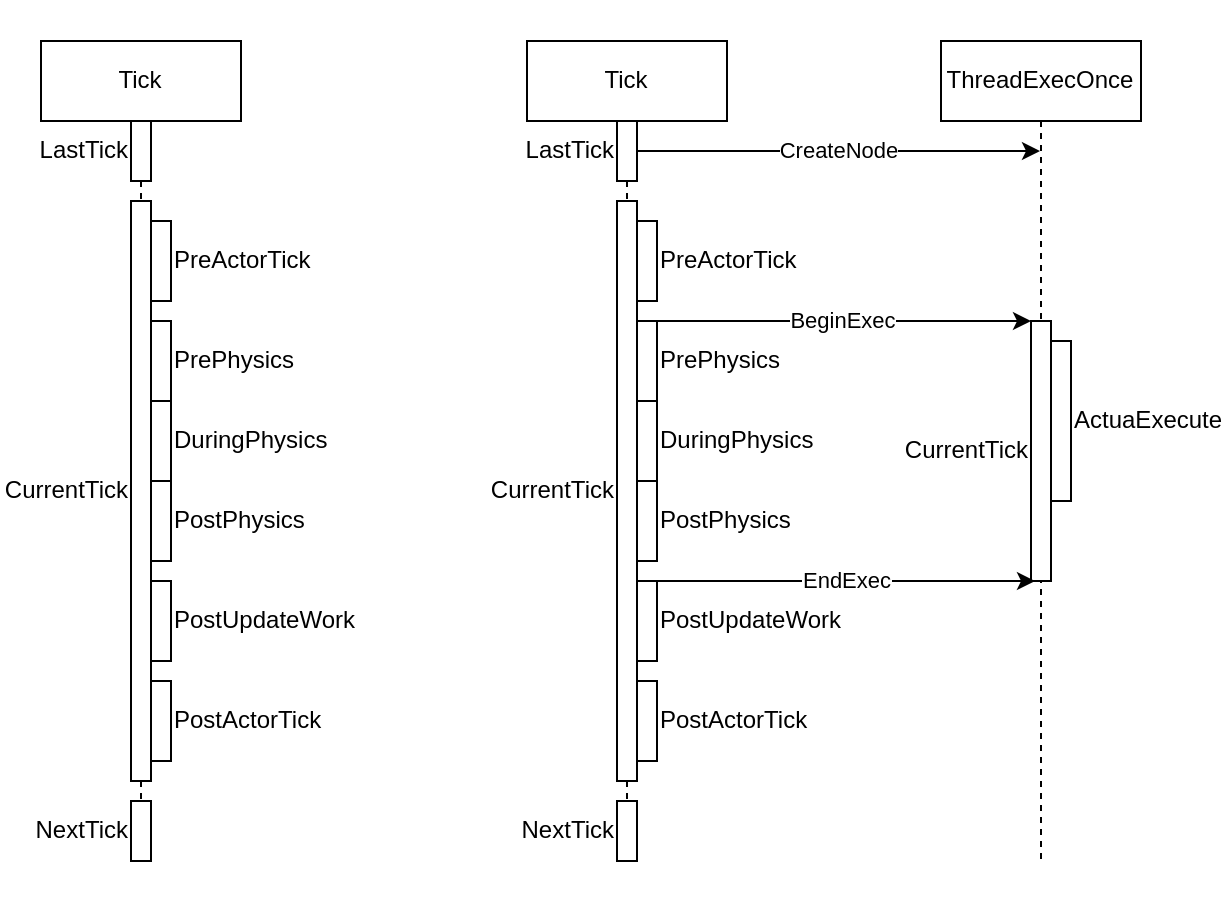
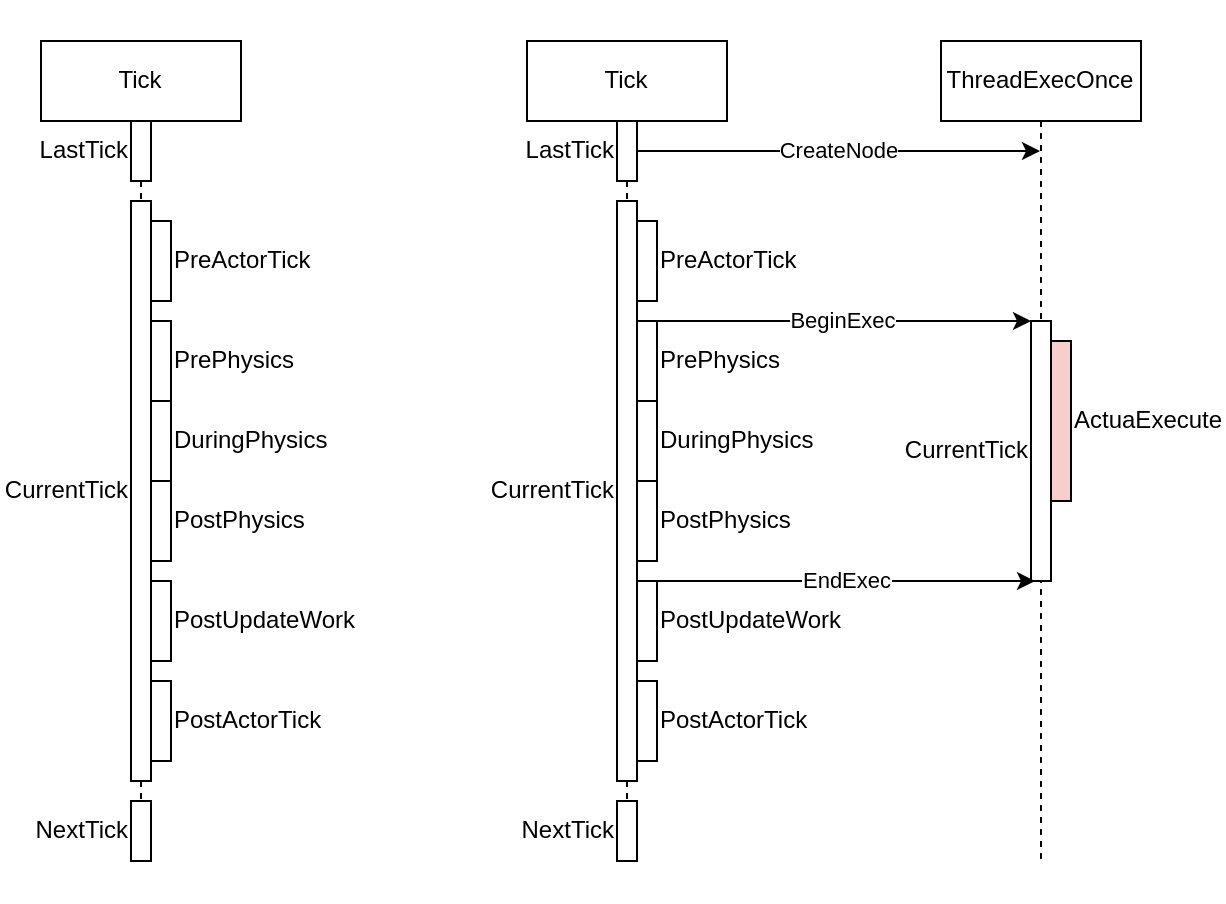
(1061, 421) -> (1061, 421)
